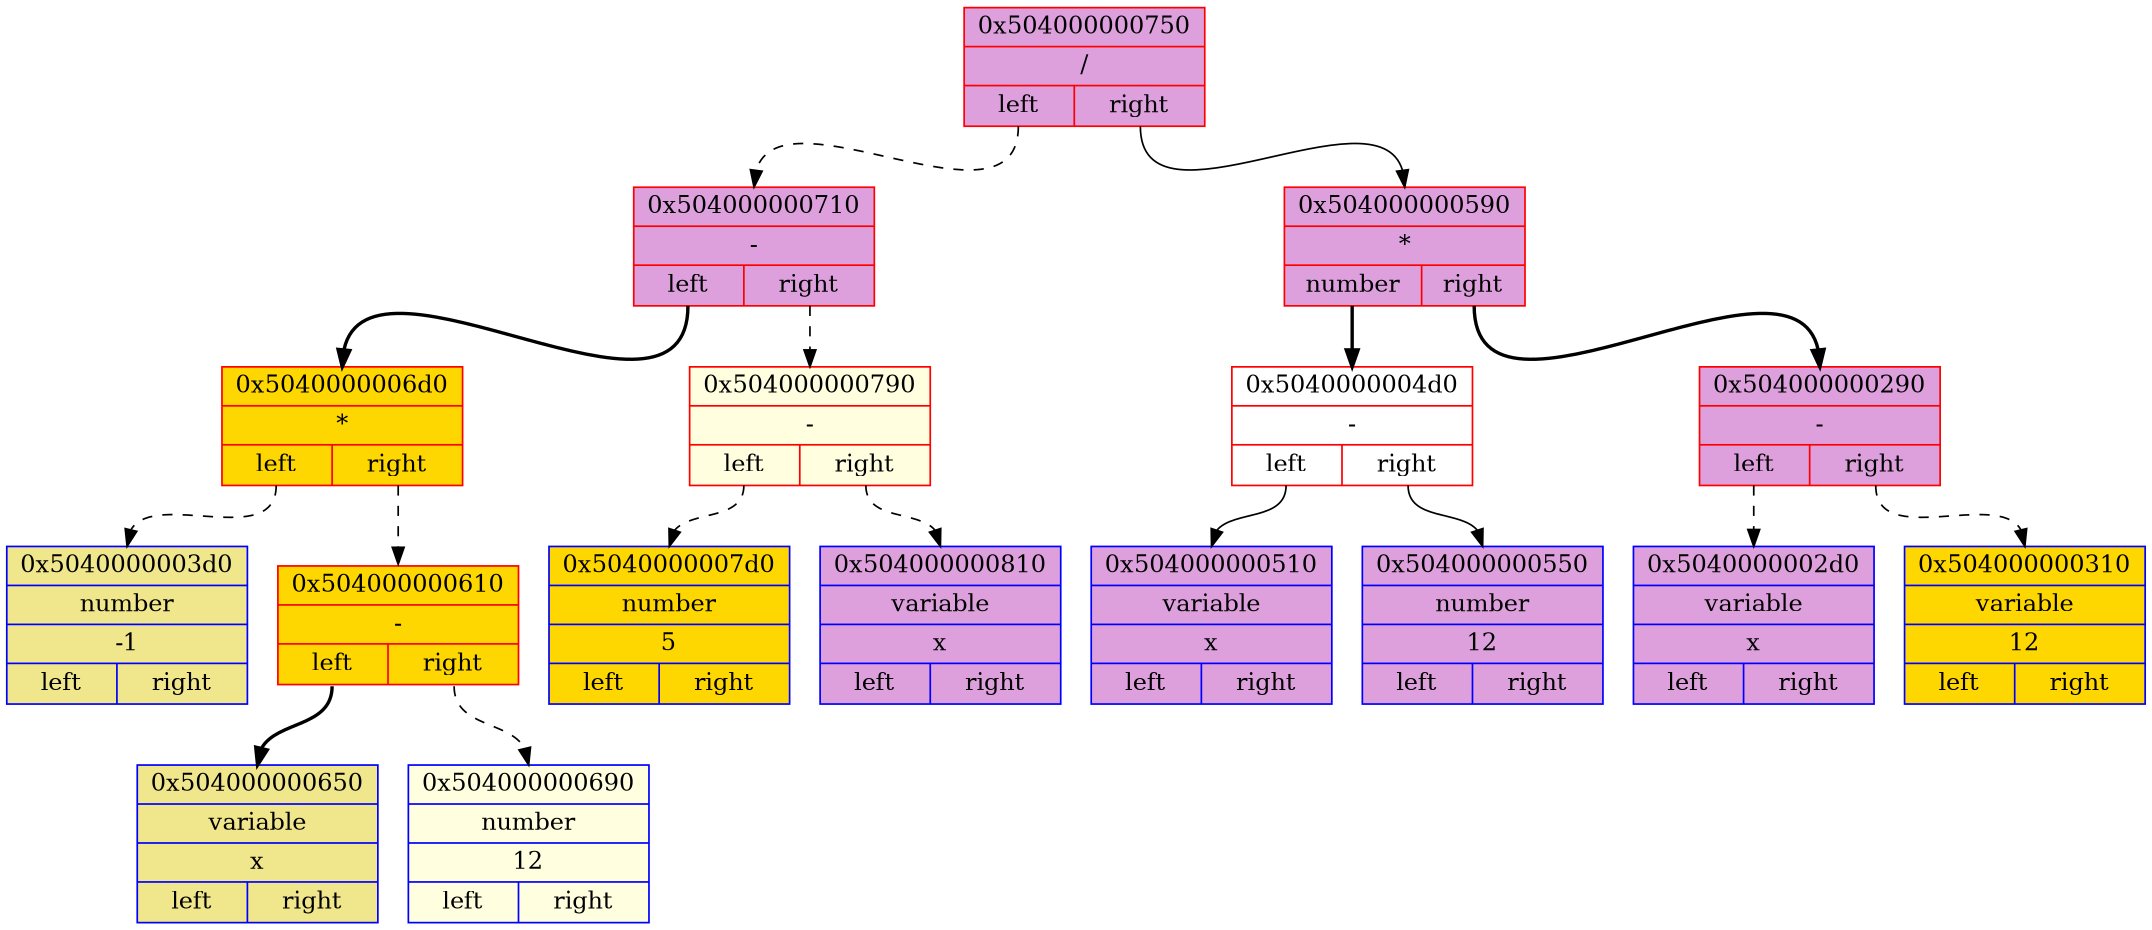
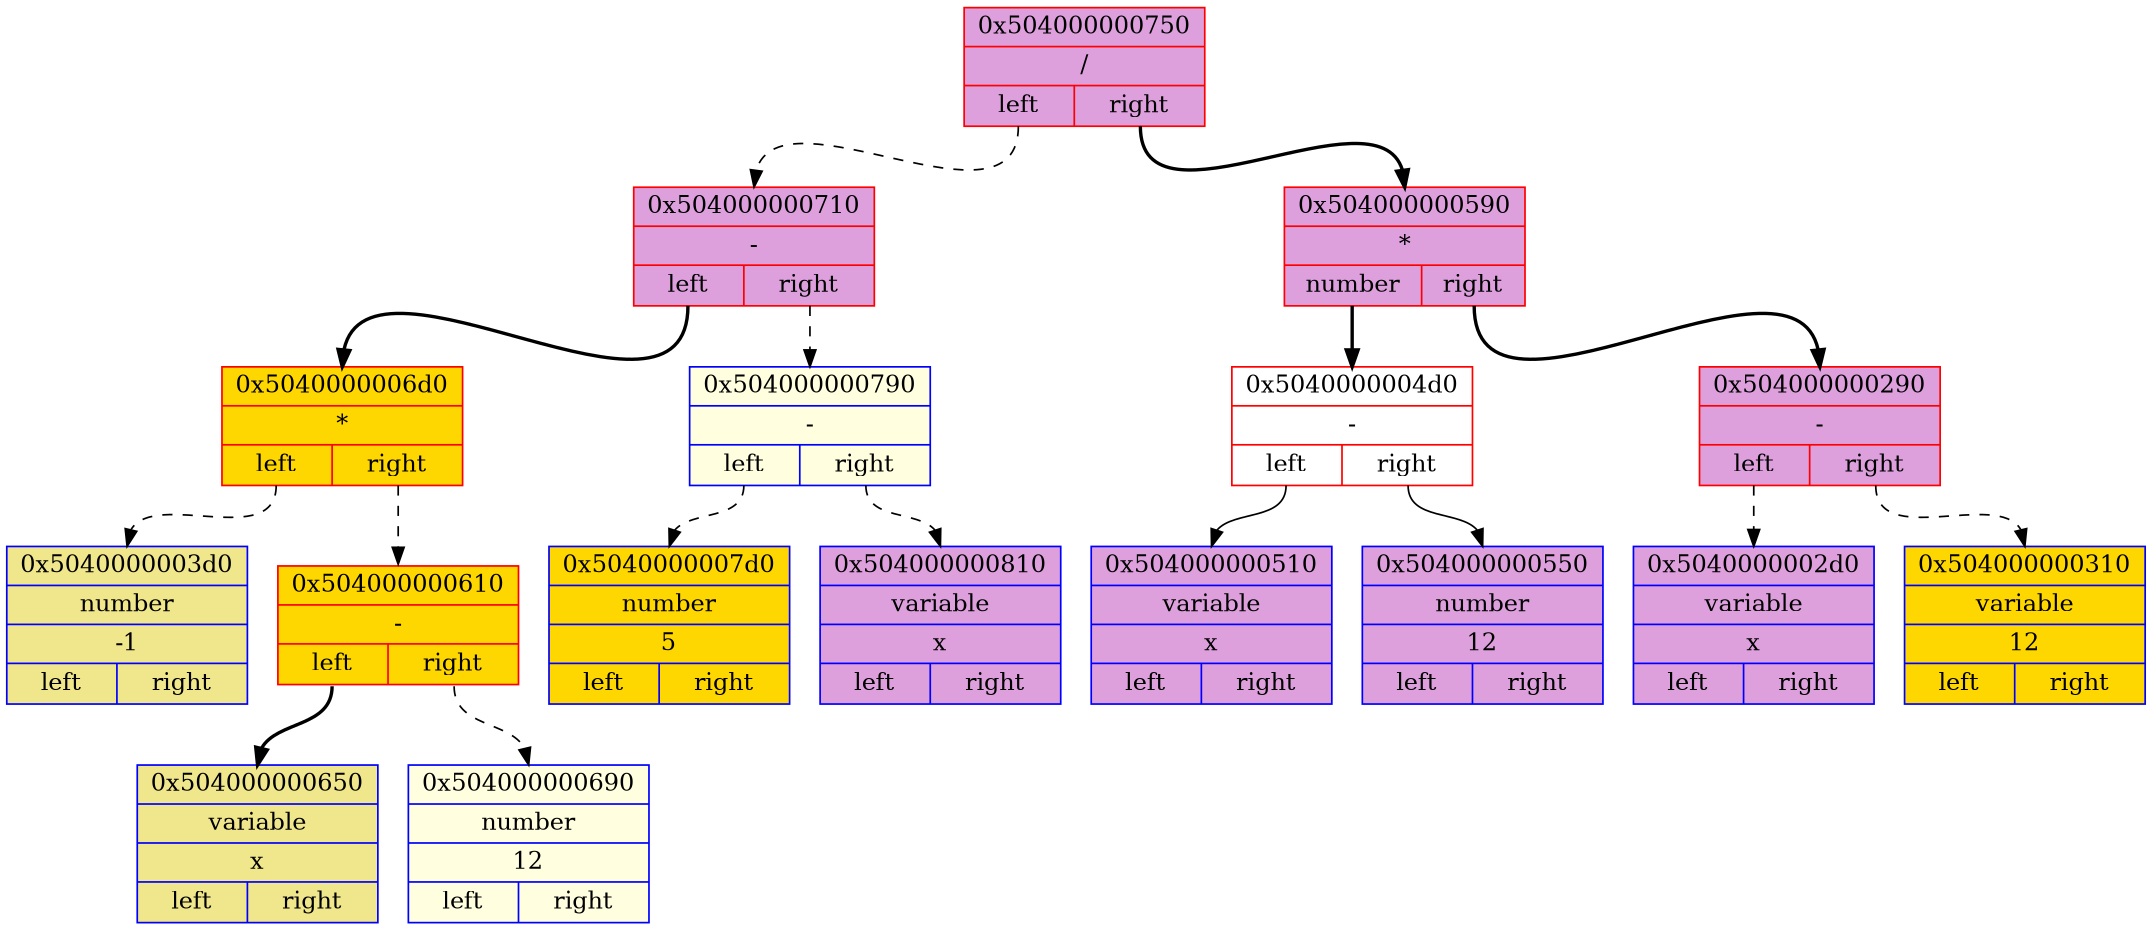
(1264, 159) -> (1264, 159)
(810, 426) -> (810, 426)
